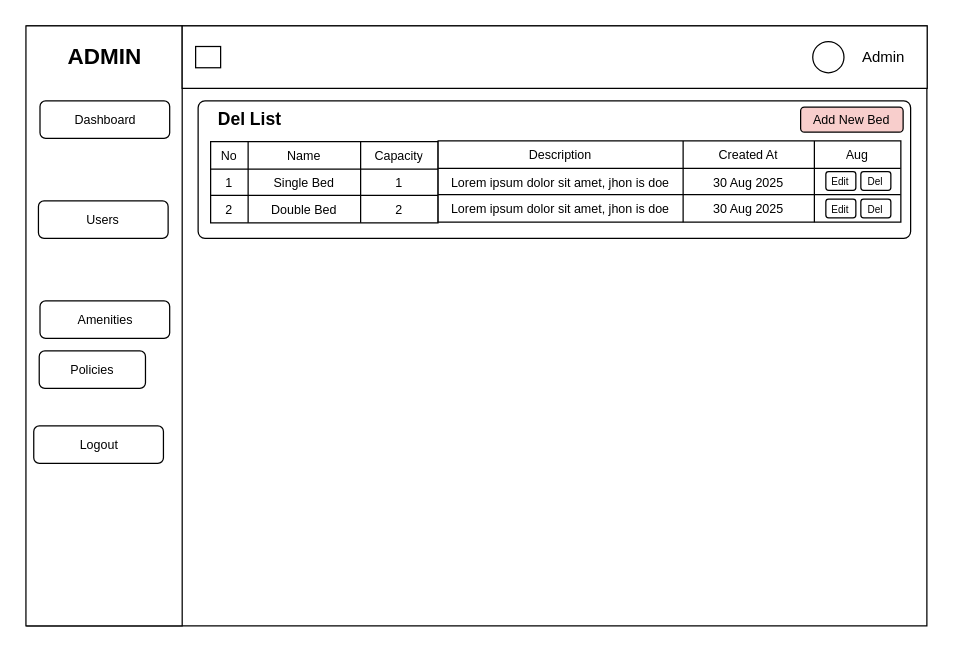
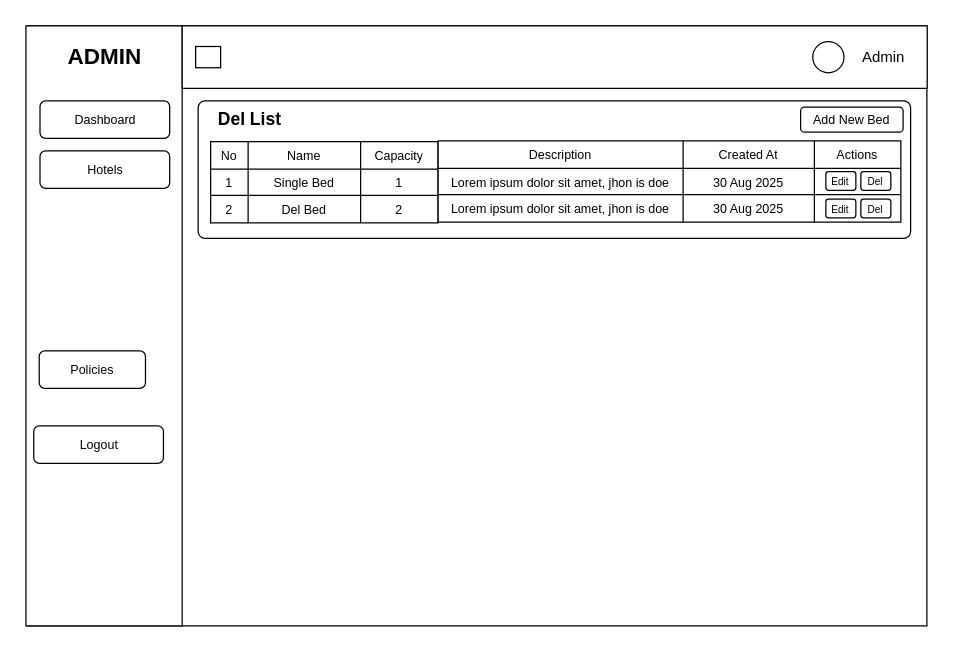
(852, 119) -> (852, 119)
(858, 154) -> (858, 154)
none -> (105, 169)
(304, 209) -> (304, 209)
(103, 219) -> none
(105, 319) -> none
